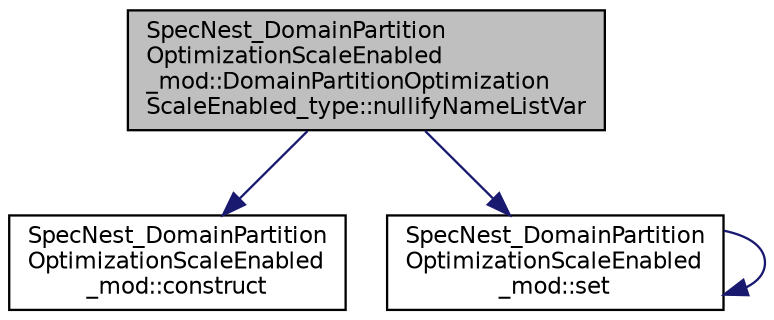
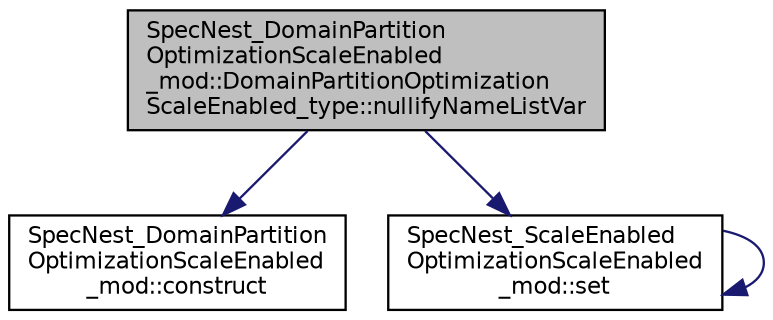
(555, 263) -> (555, 263)
